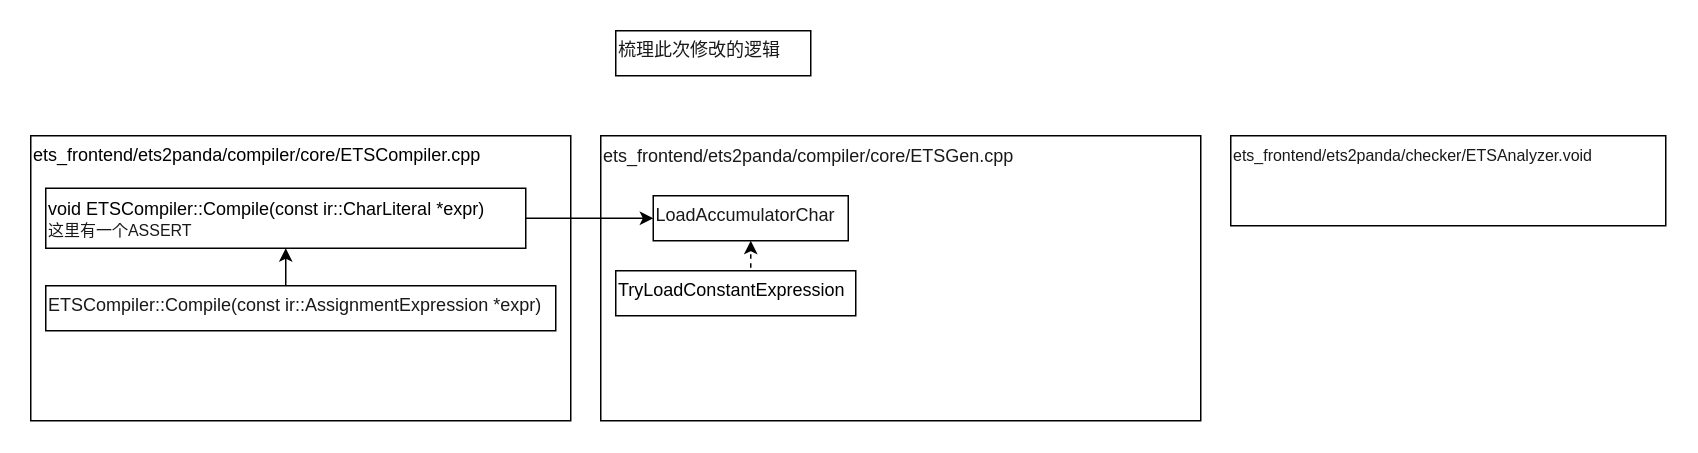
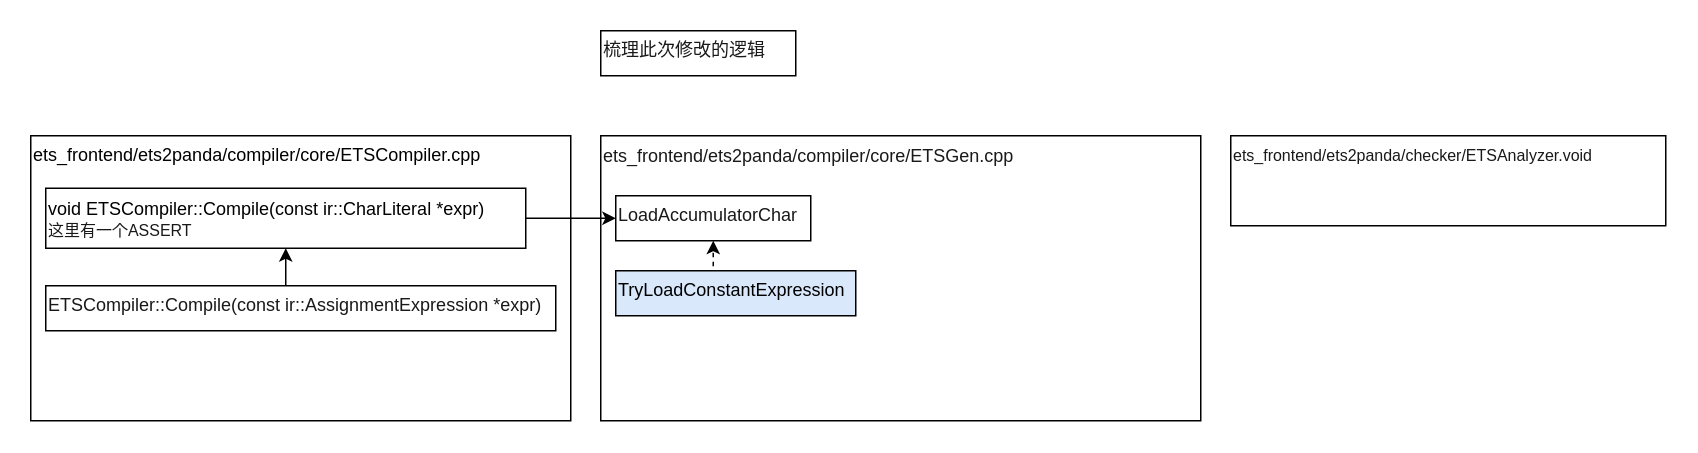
(713, 53) -> (698, 53)
(751, 218) -> (713, 218)
(736, 293) -> (736, 293)
